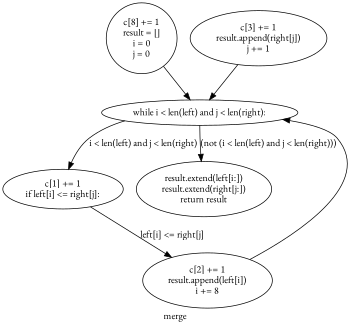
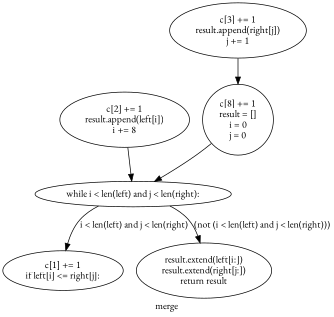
(226, 79) -> (238, 68)
(128, 230) -> none
